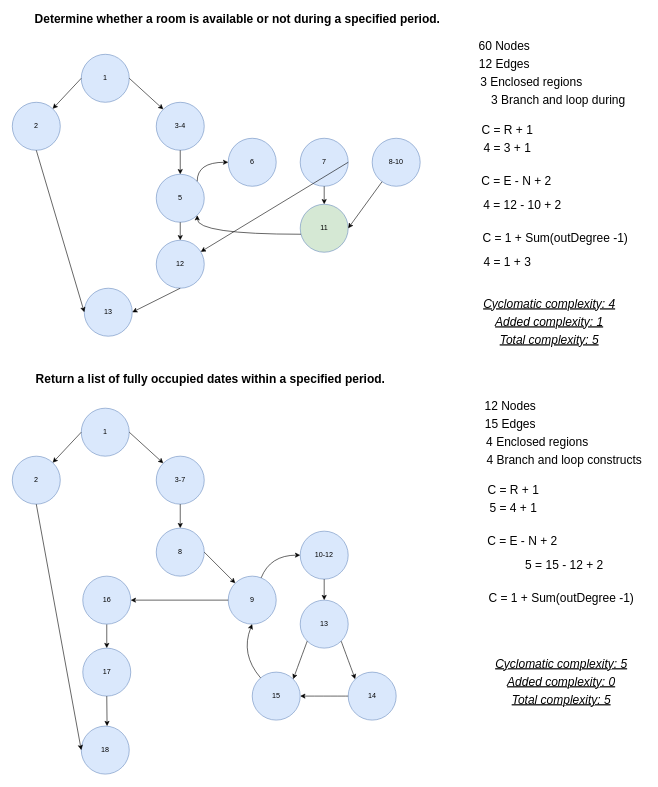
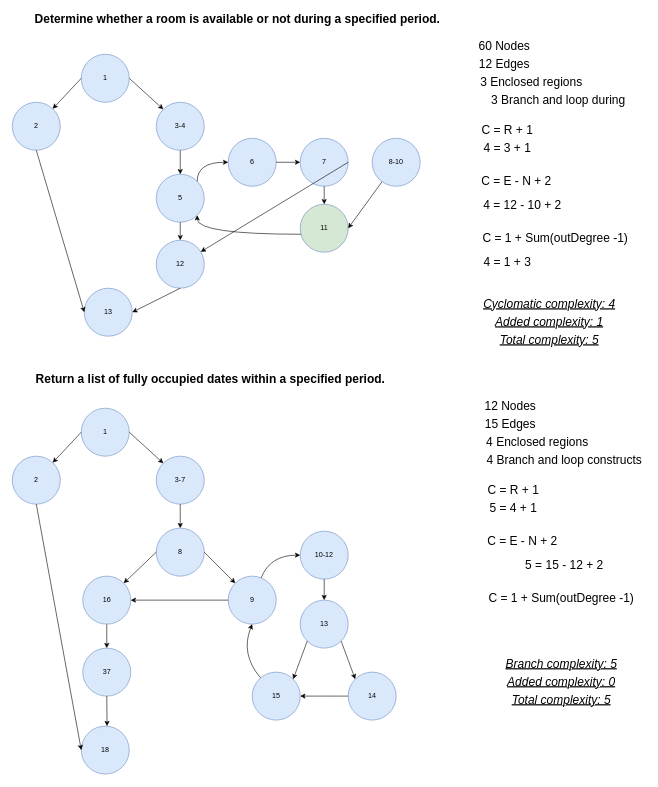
none -> (294, 162)
none -> (148, 561)
(562, 663) -> (562, 663)
(107, 672) -> (107, 672)
